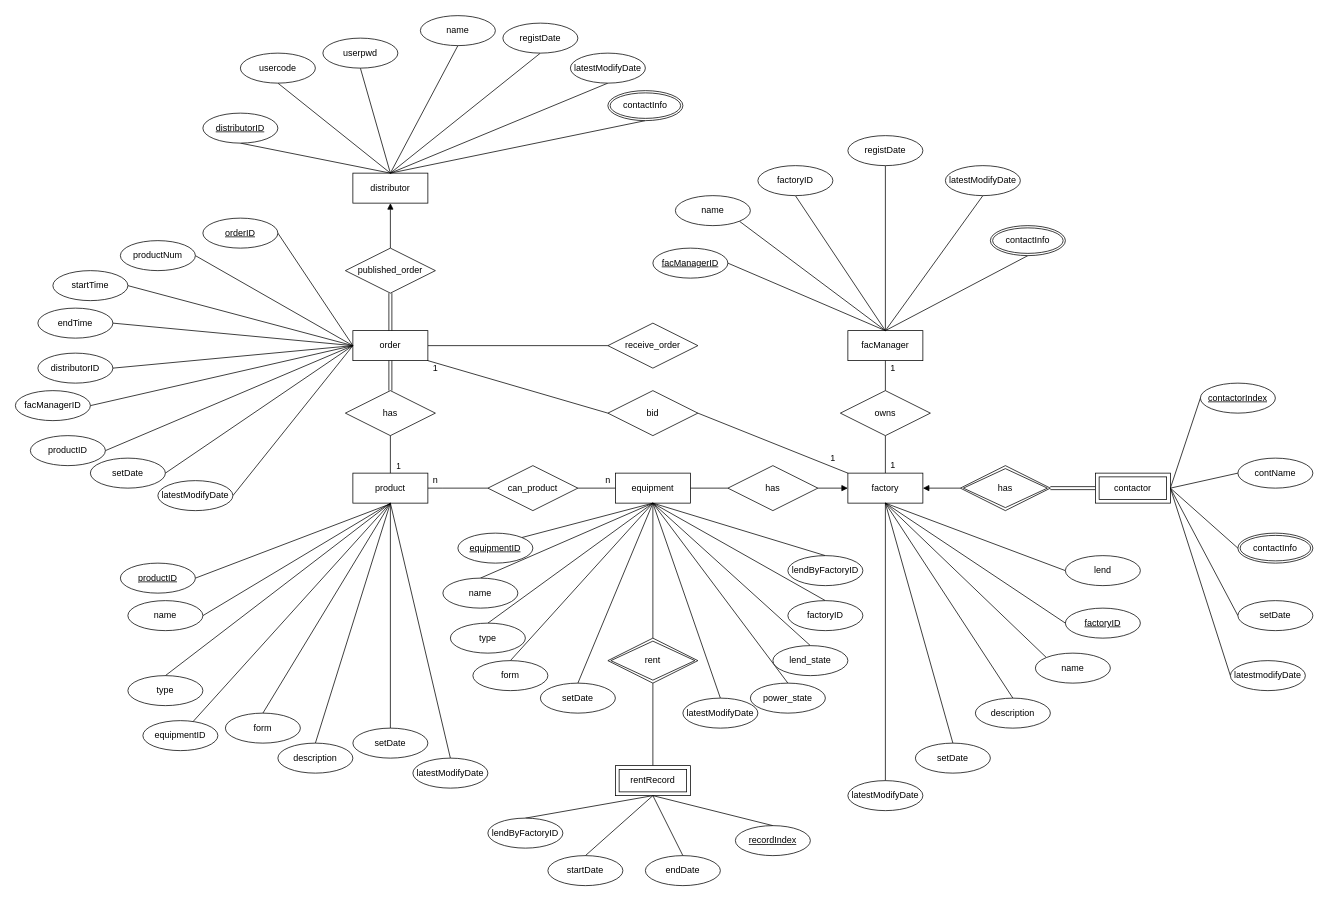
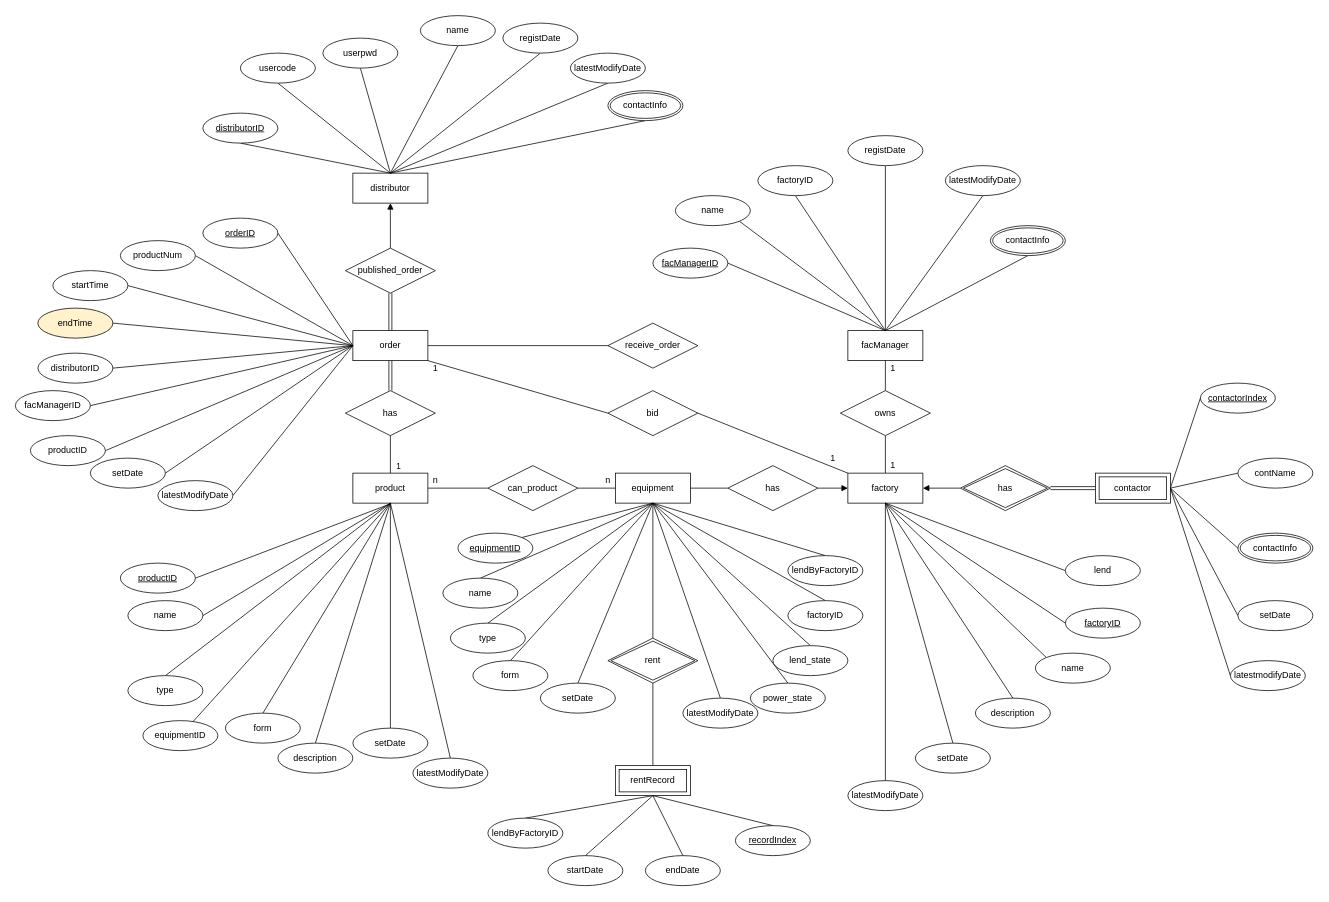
(75, 323) -> (75, 323)
